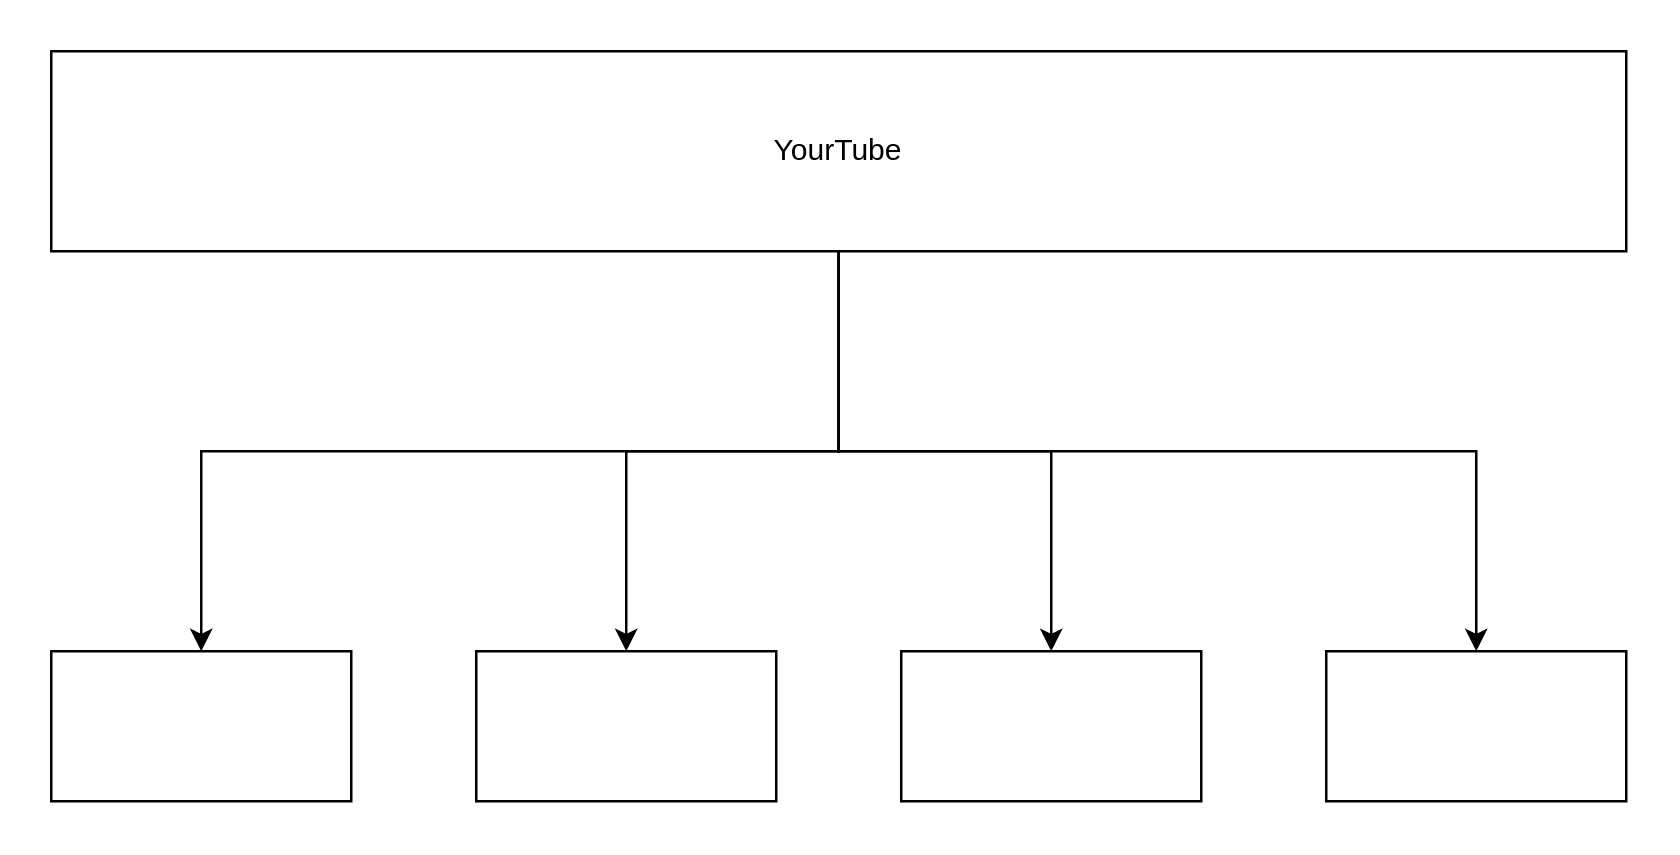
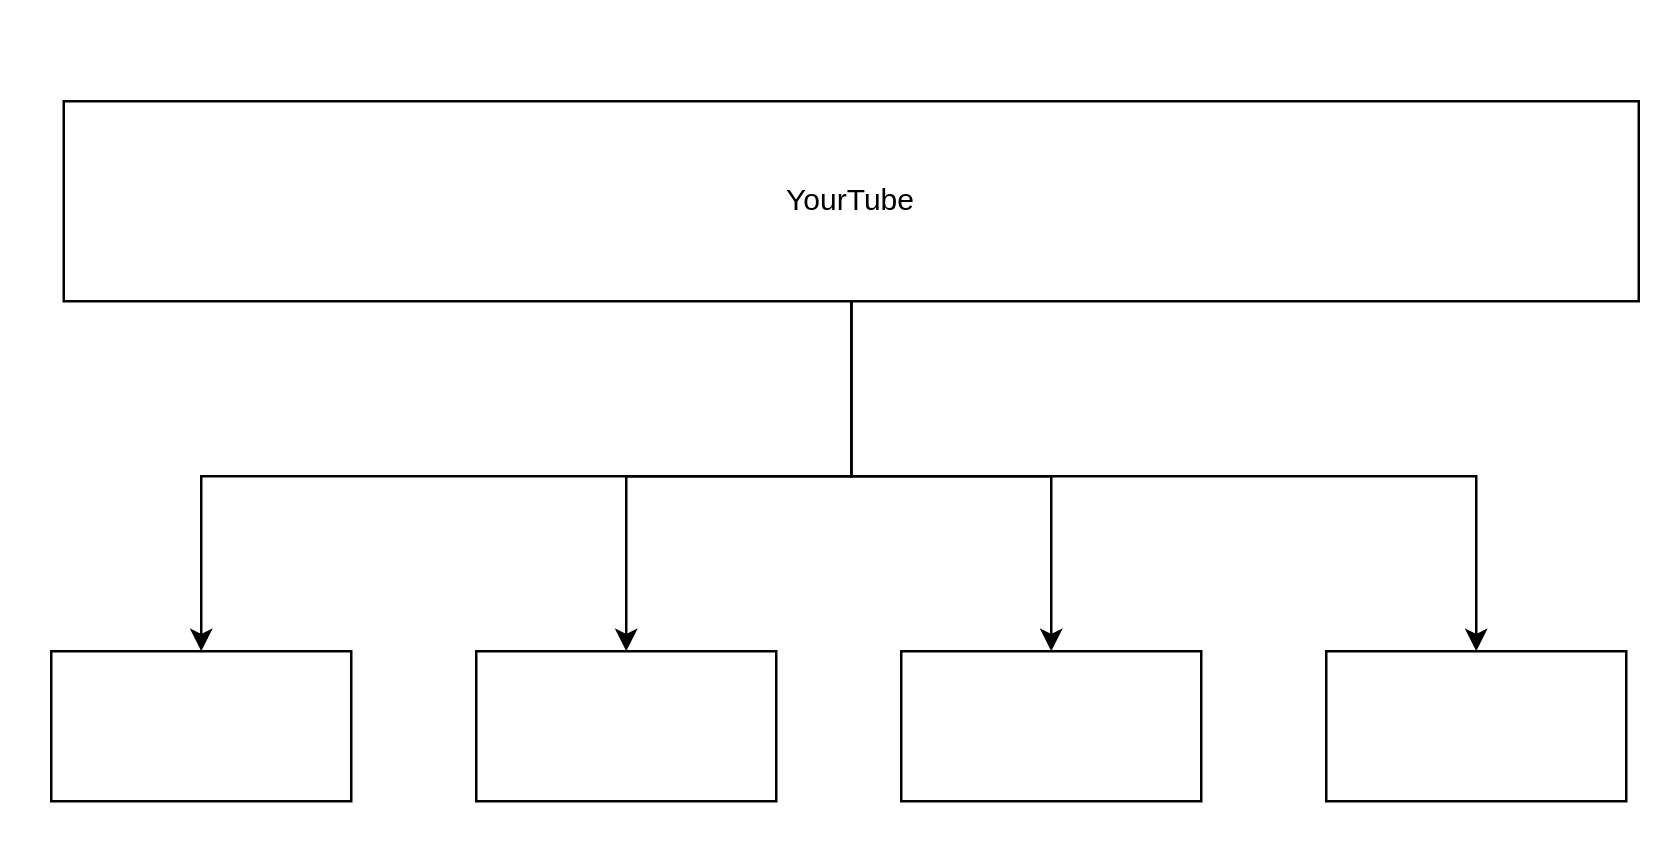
(839, 151) -> (851, 201)
